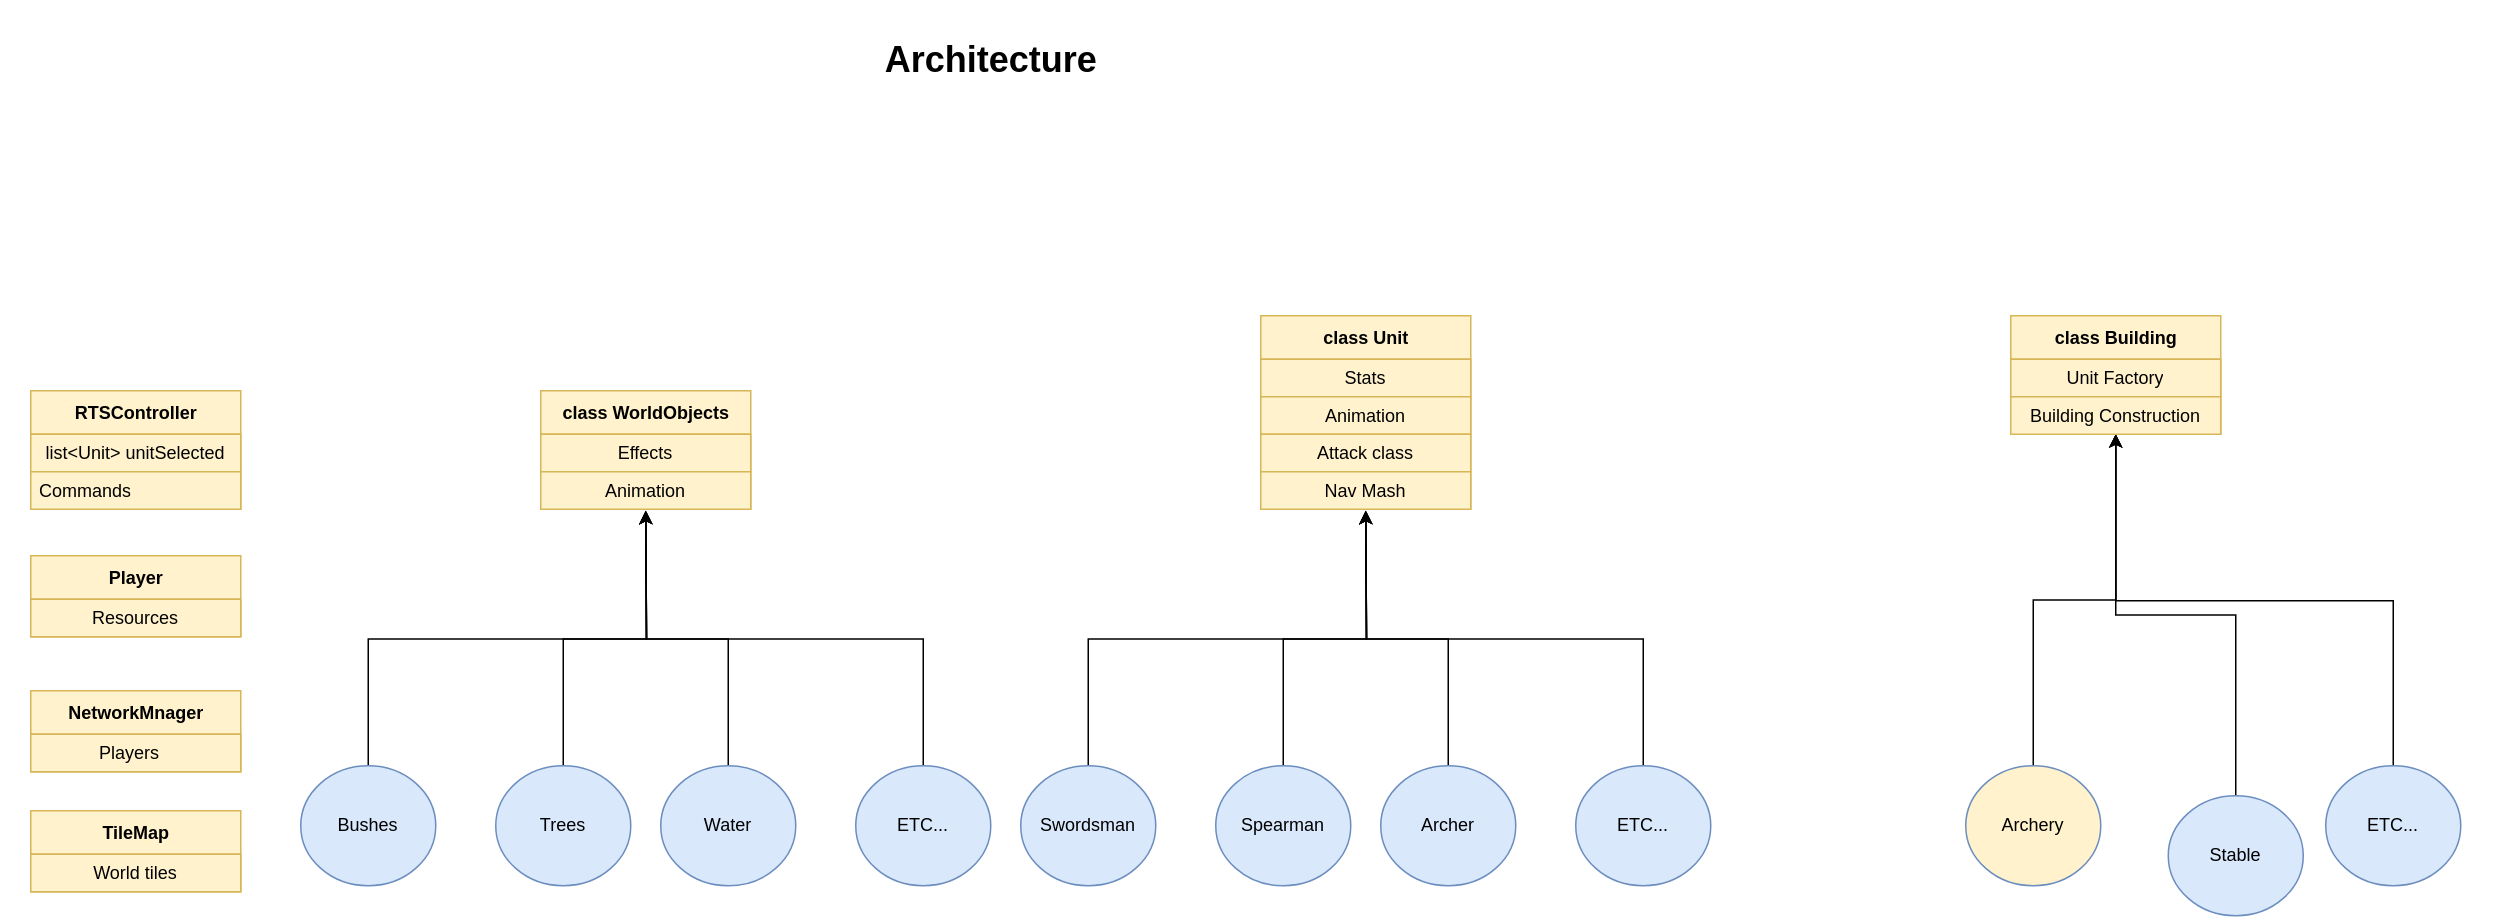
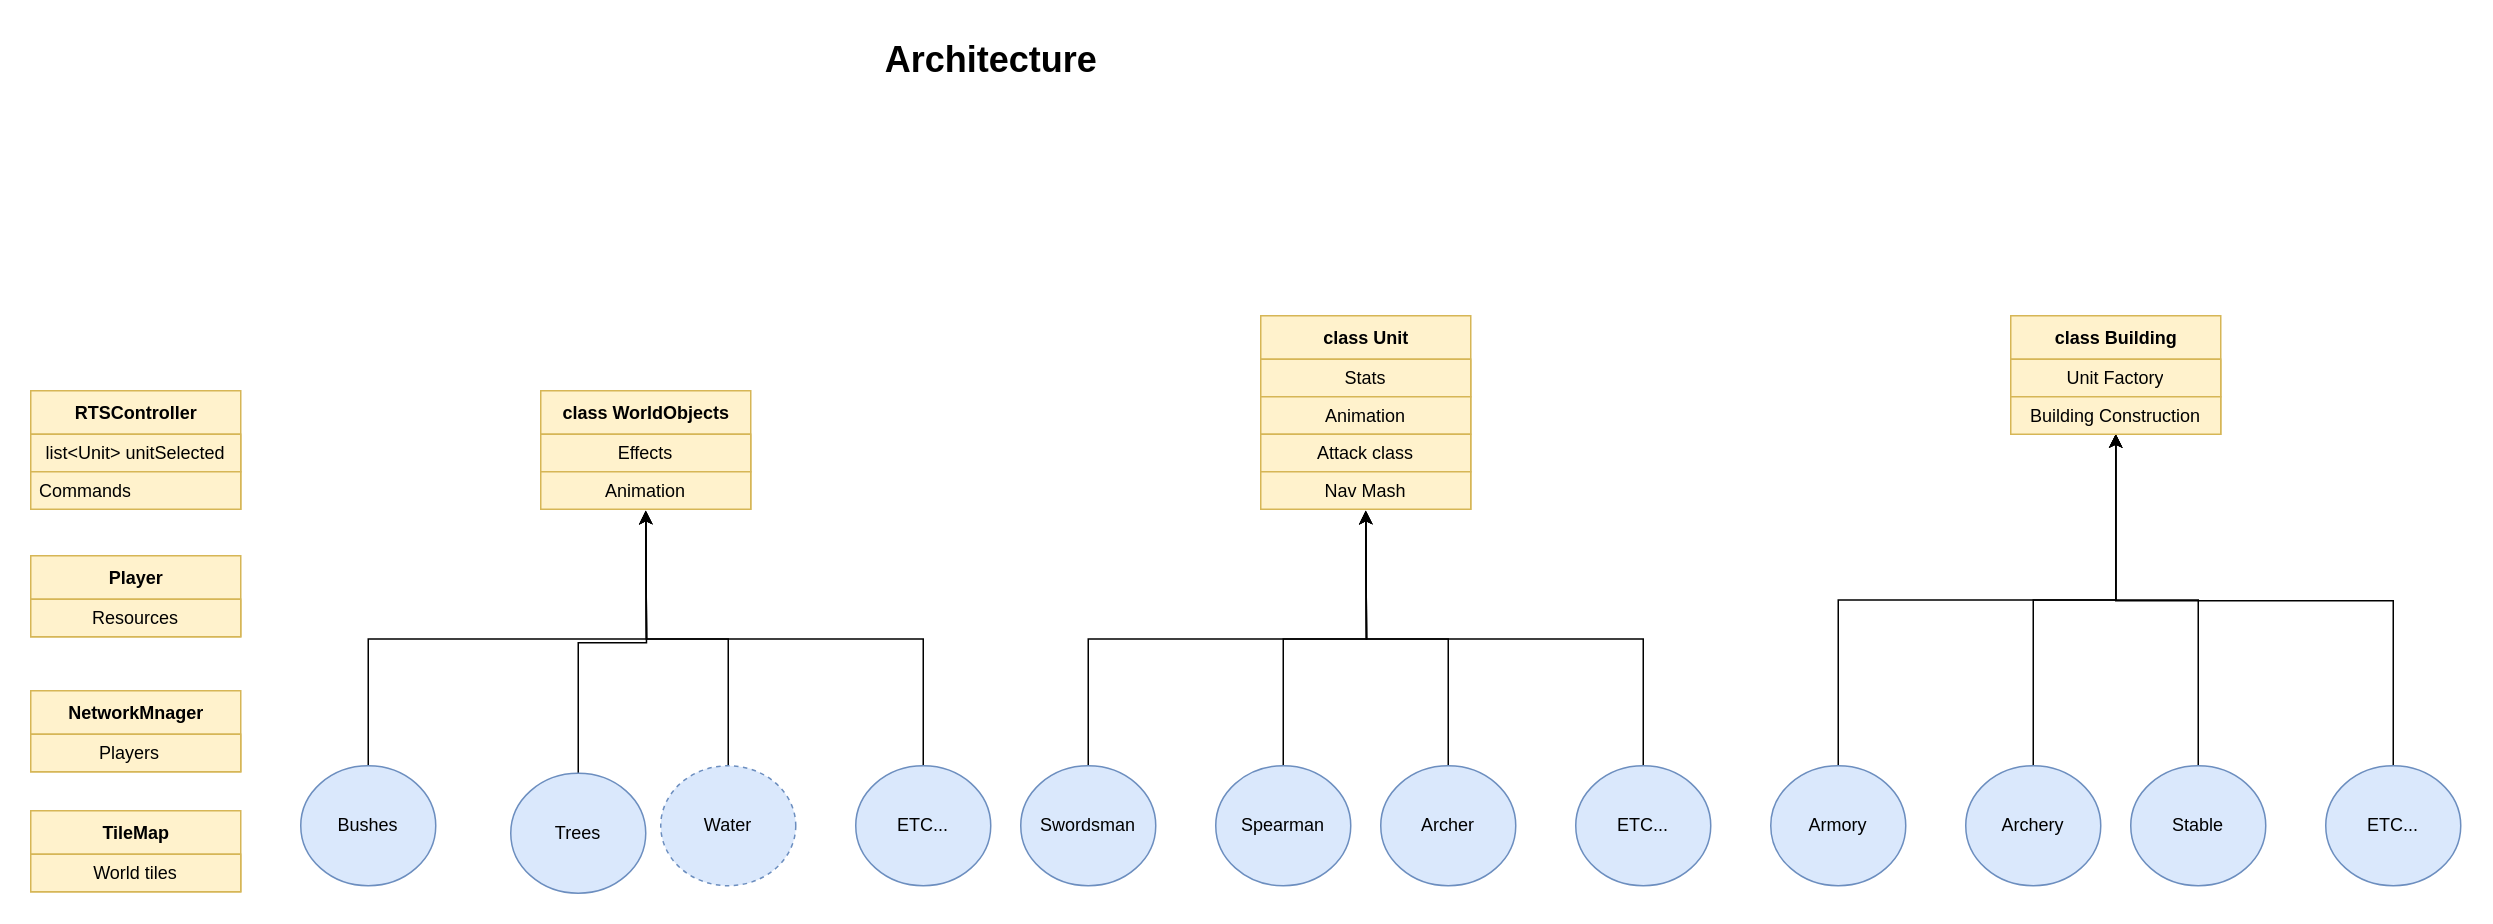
none -> (1851, 600)
(563, 826) -> (578, 833)
(728, 826) -> (728, 826)
none -> (1838, 826)
(2033, 826) -> (2033, 826)
(2236, 856) -> (2198, 826)
